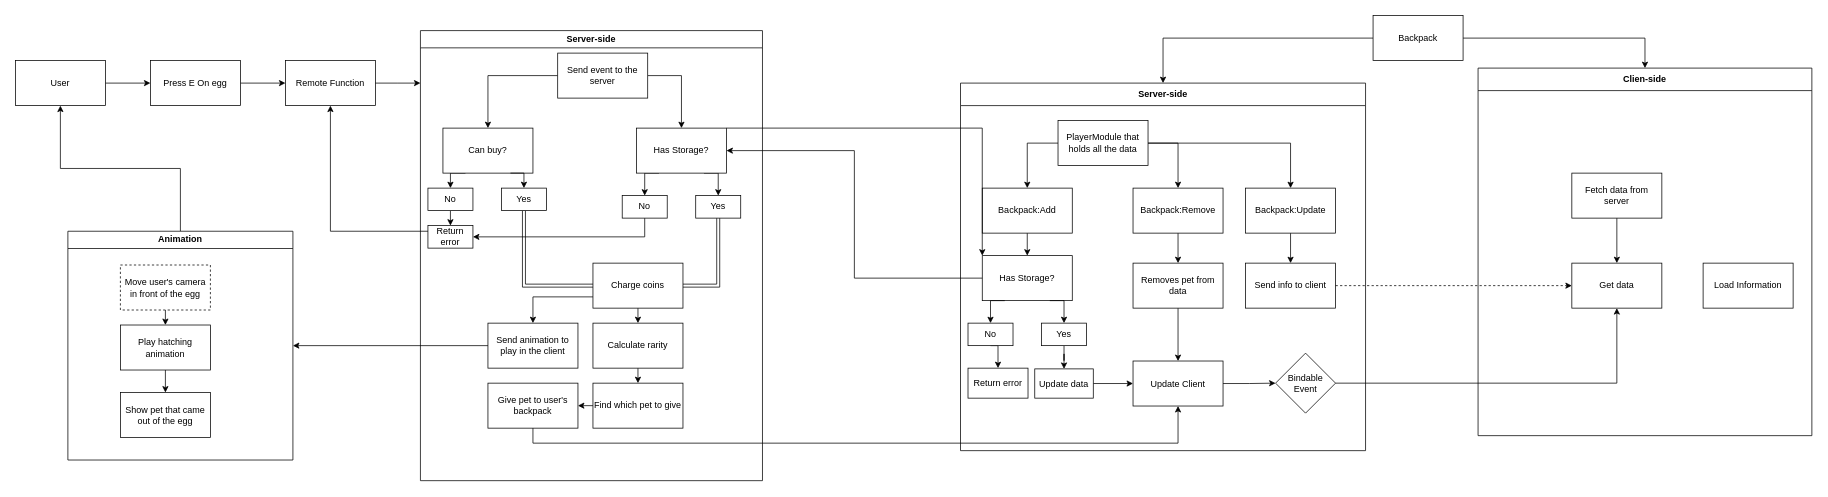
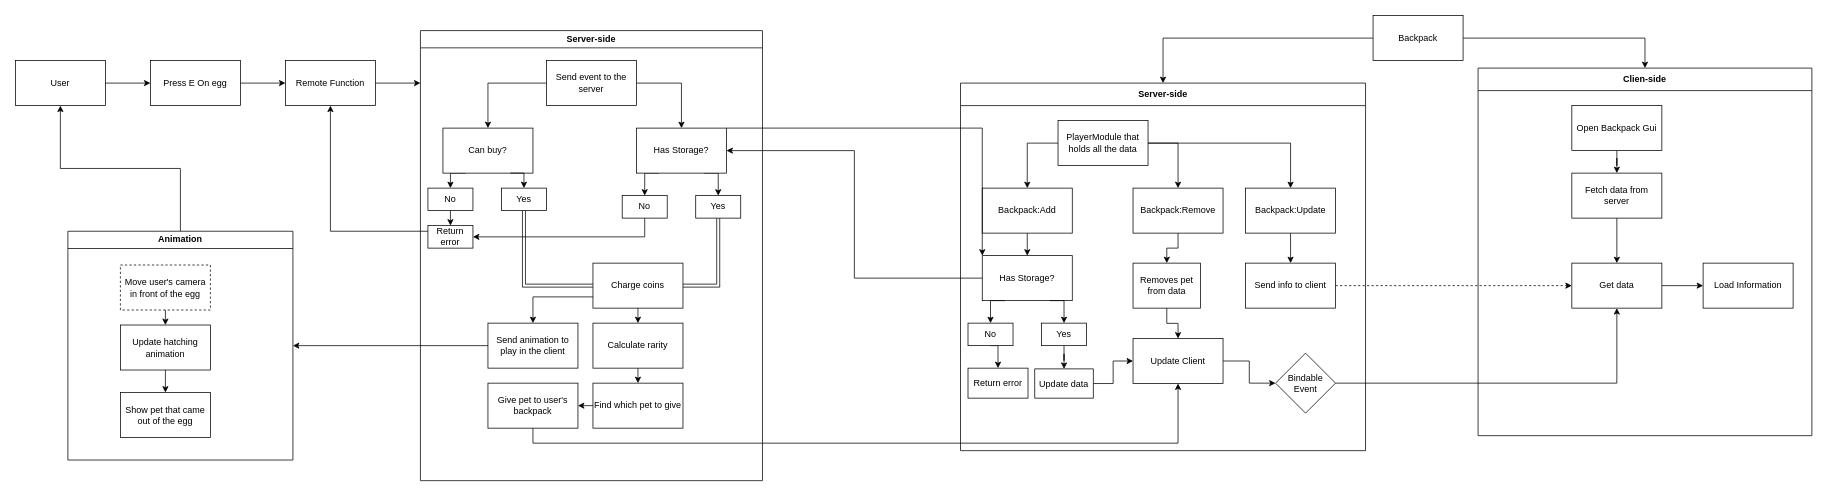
(603, 75) -> (591, 83)
none -> (1617, 128)
none -> (1617, 164)
(1178, 285) -> (1167, 285)
none -> (1680, 285)
(165, 348) -> (165, 348)
(1178, 383) -> (1178, 361)
